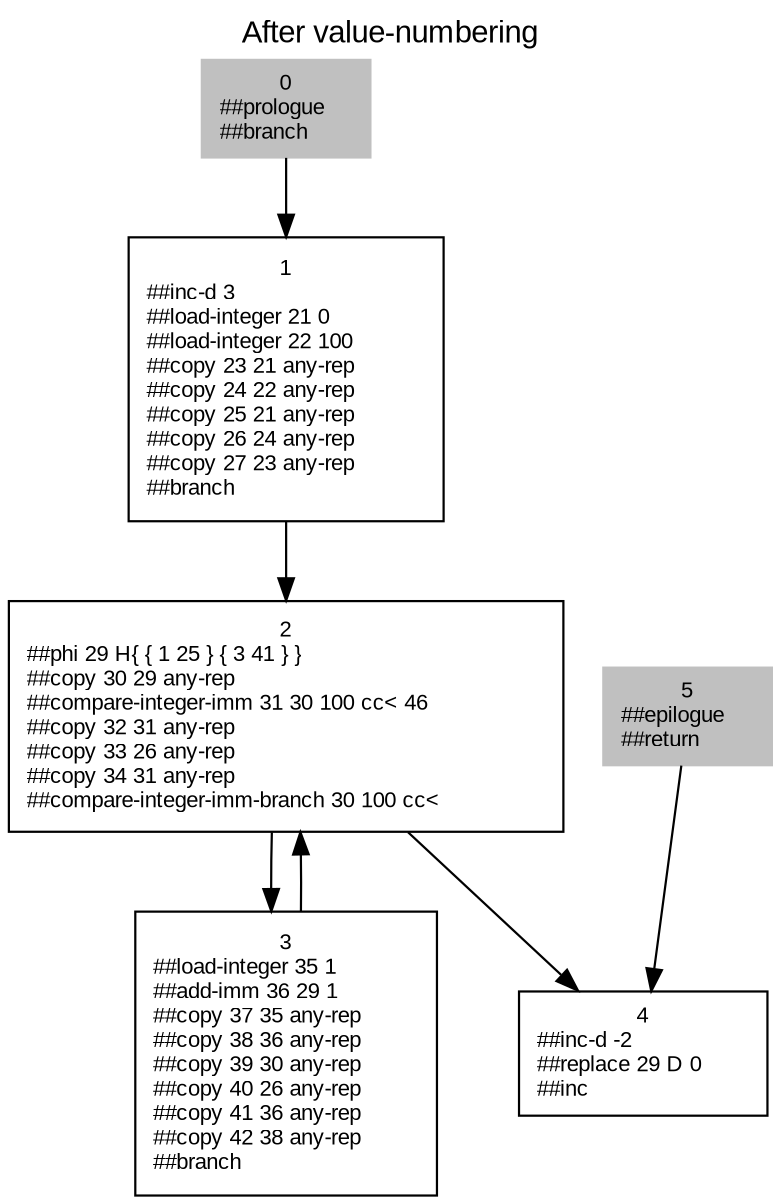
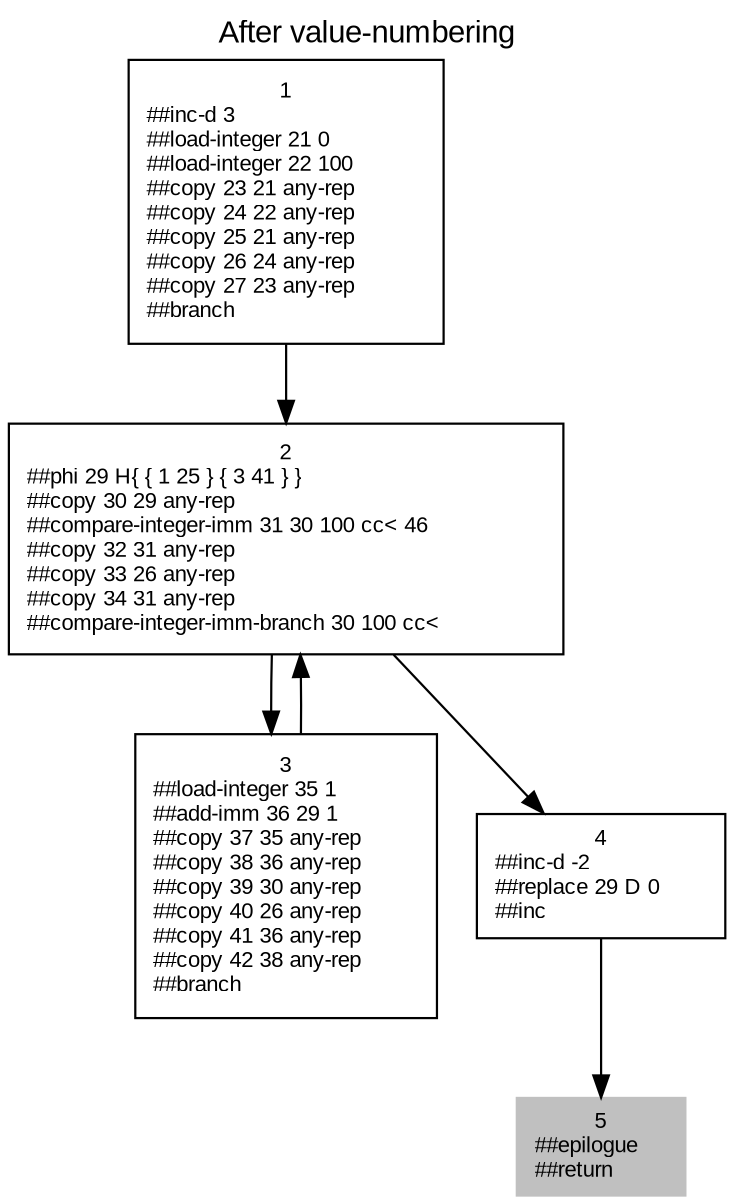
(286, 109) -> none
(668, 867) -> (601, 1007)
